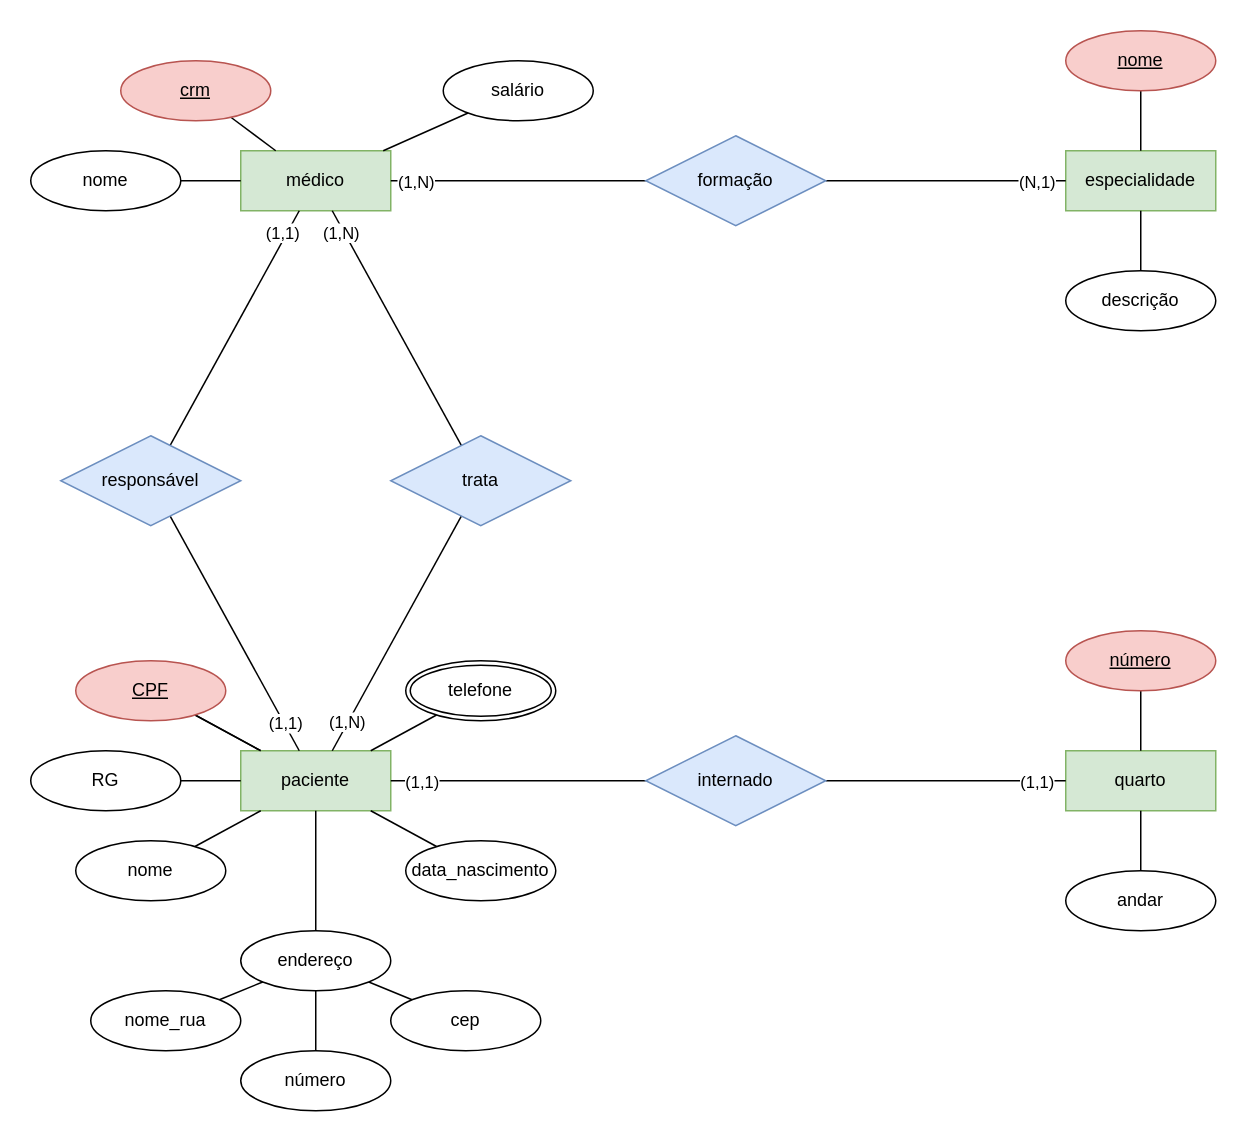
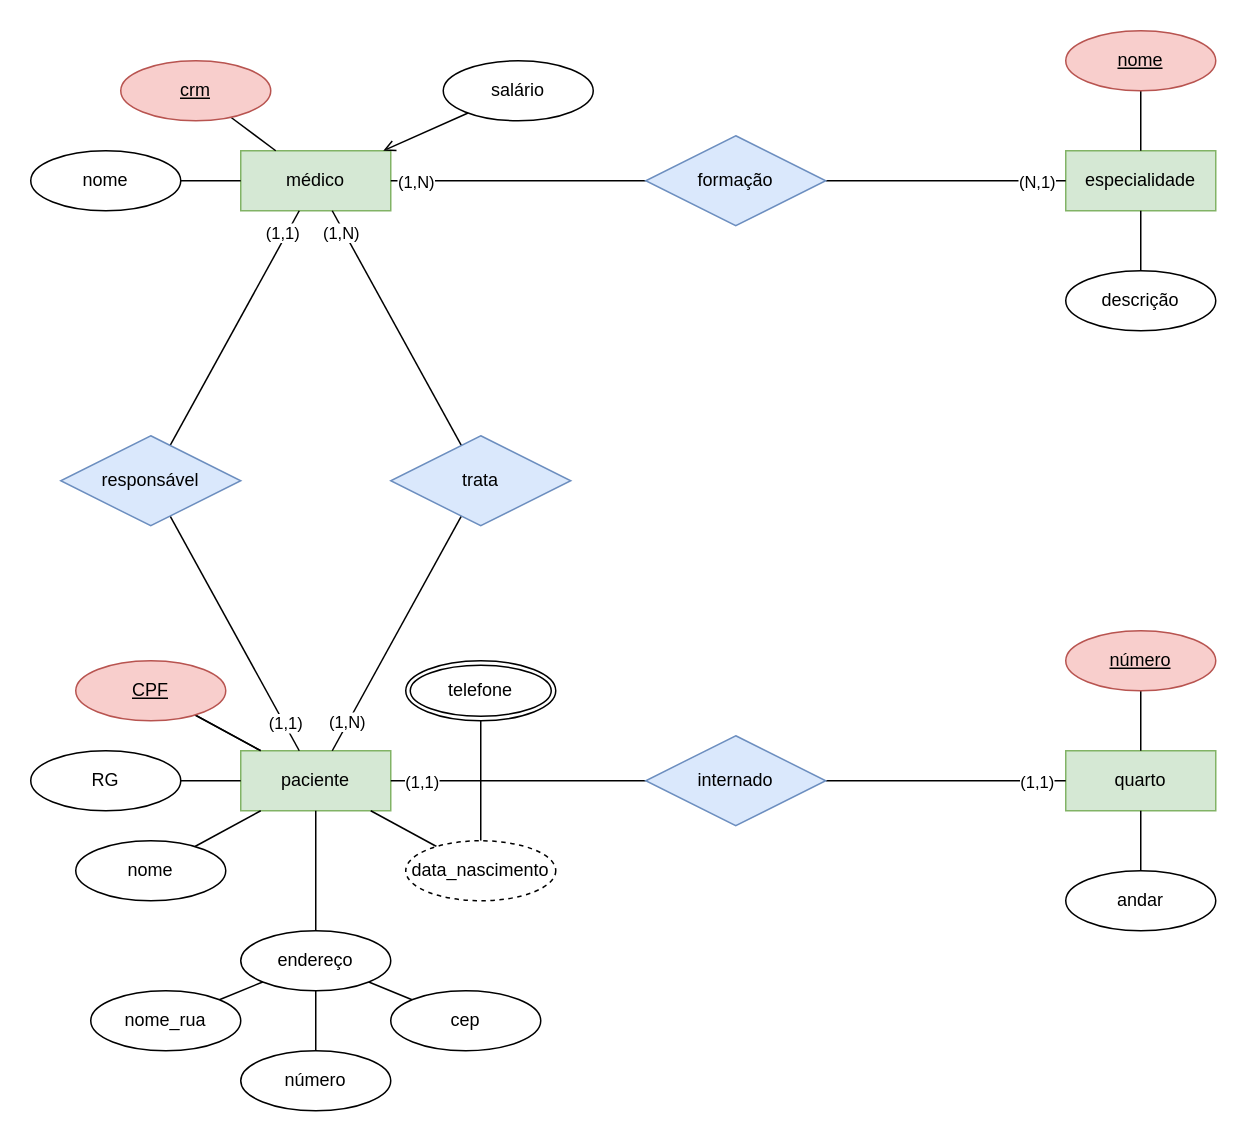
(389, 148) -> (389, 148)
(404, 733) -> (481, 782)
(481, 871) -> (481, 871)
